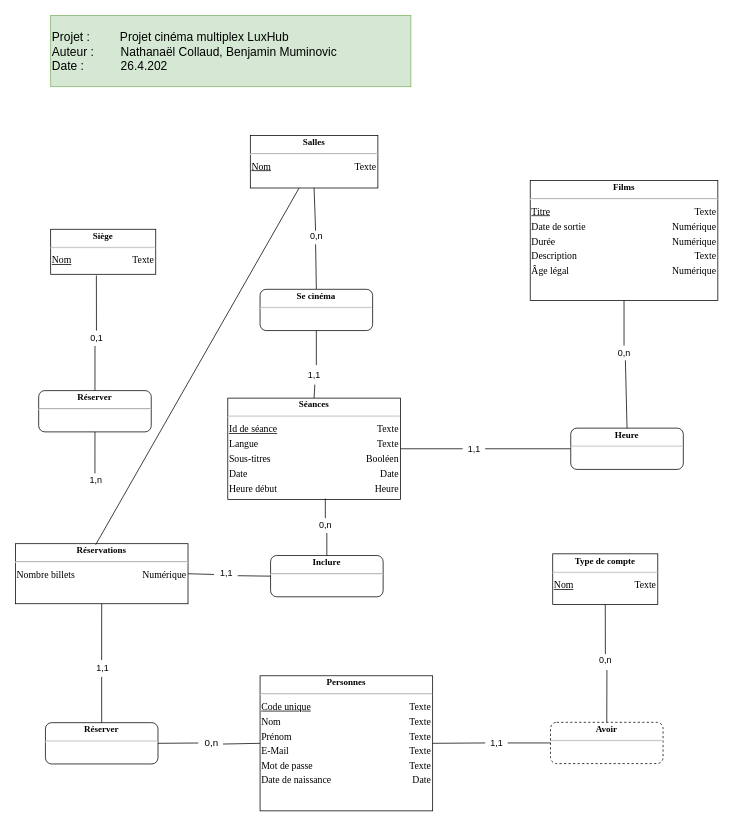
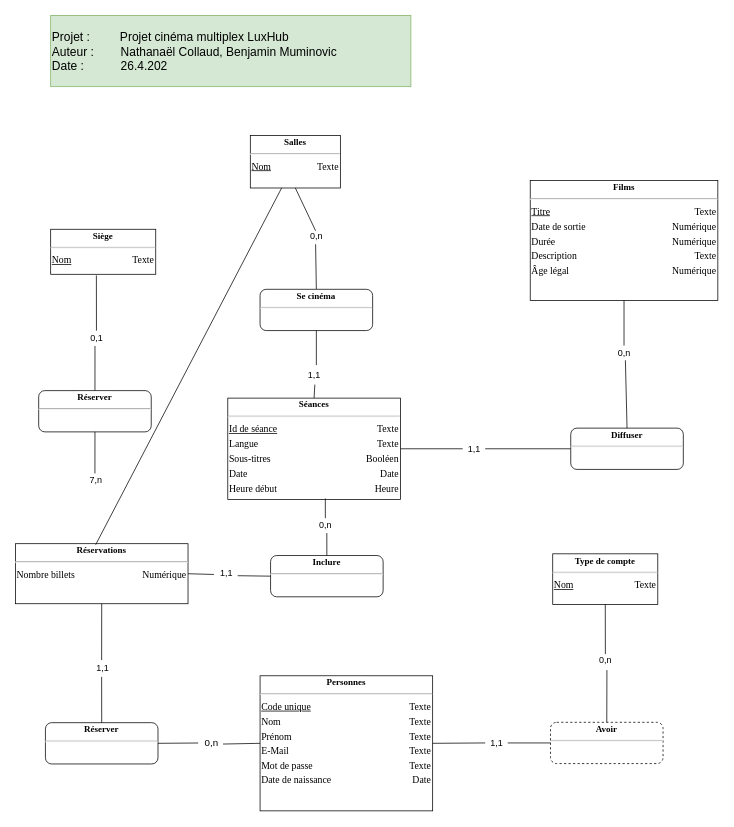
(314, 162) -> (295, 162)
(627, 433) -> (627, 433)
(96, 480) -> (96, 480)
